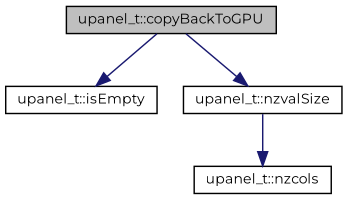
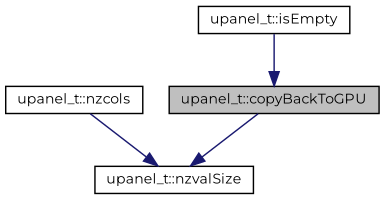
(132, 55) -> (274, 53)
(263, 133) -> (118, 135)
